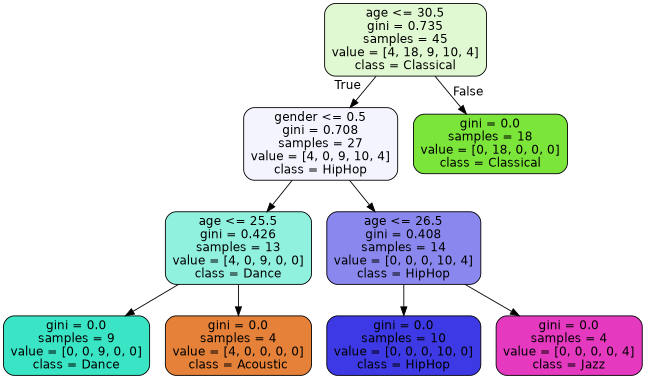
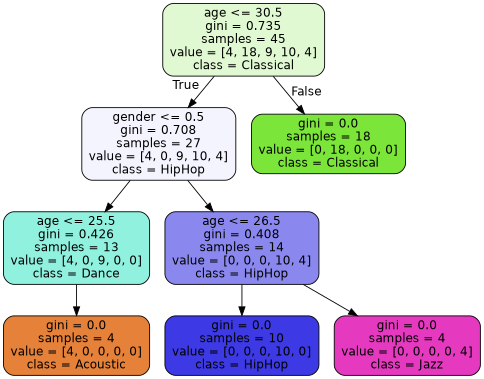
(77, 346) -> none
